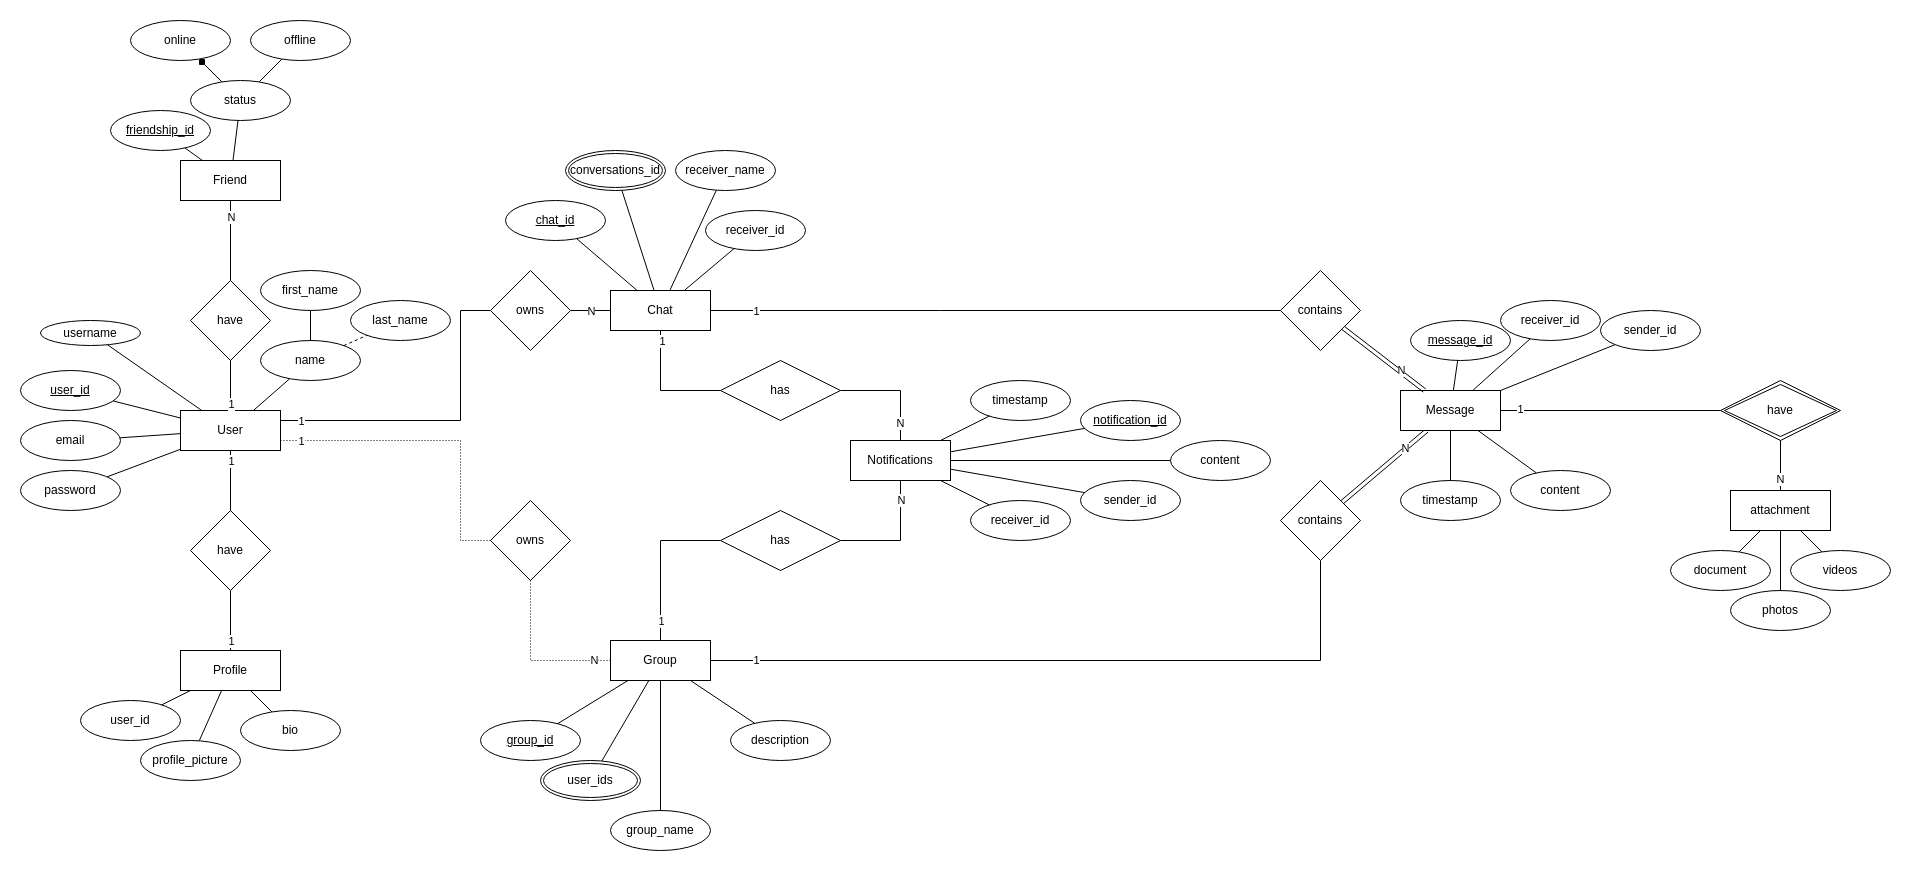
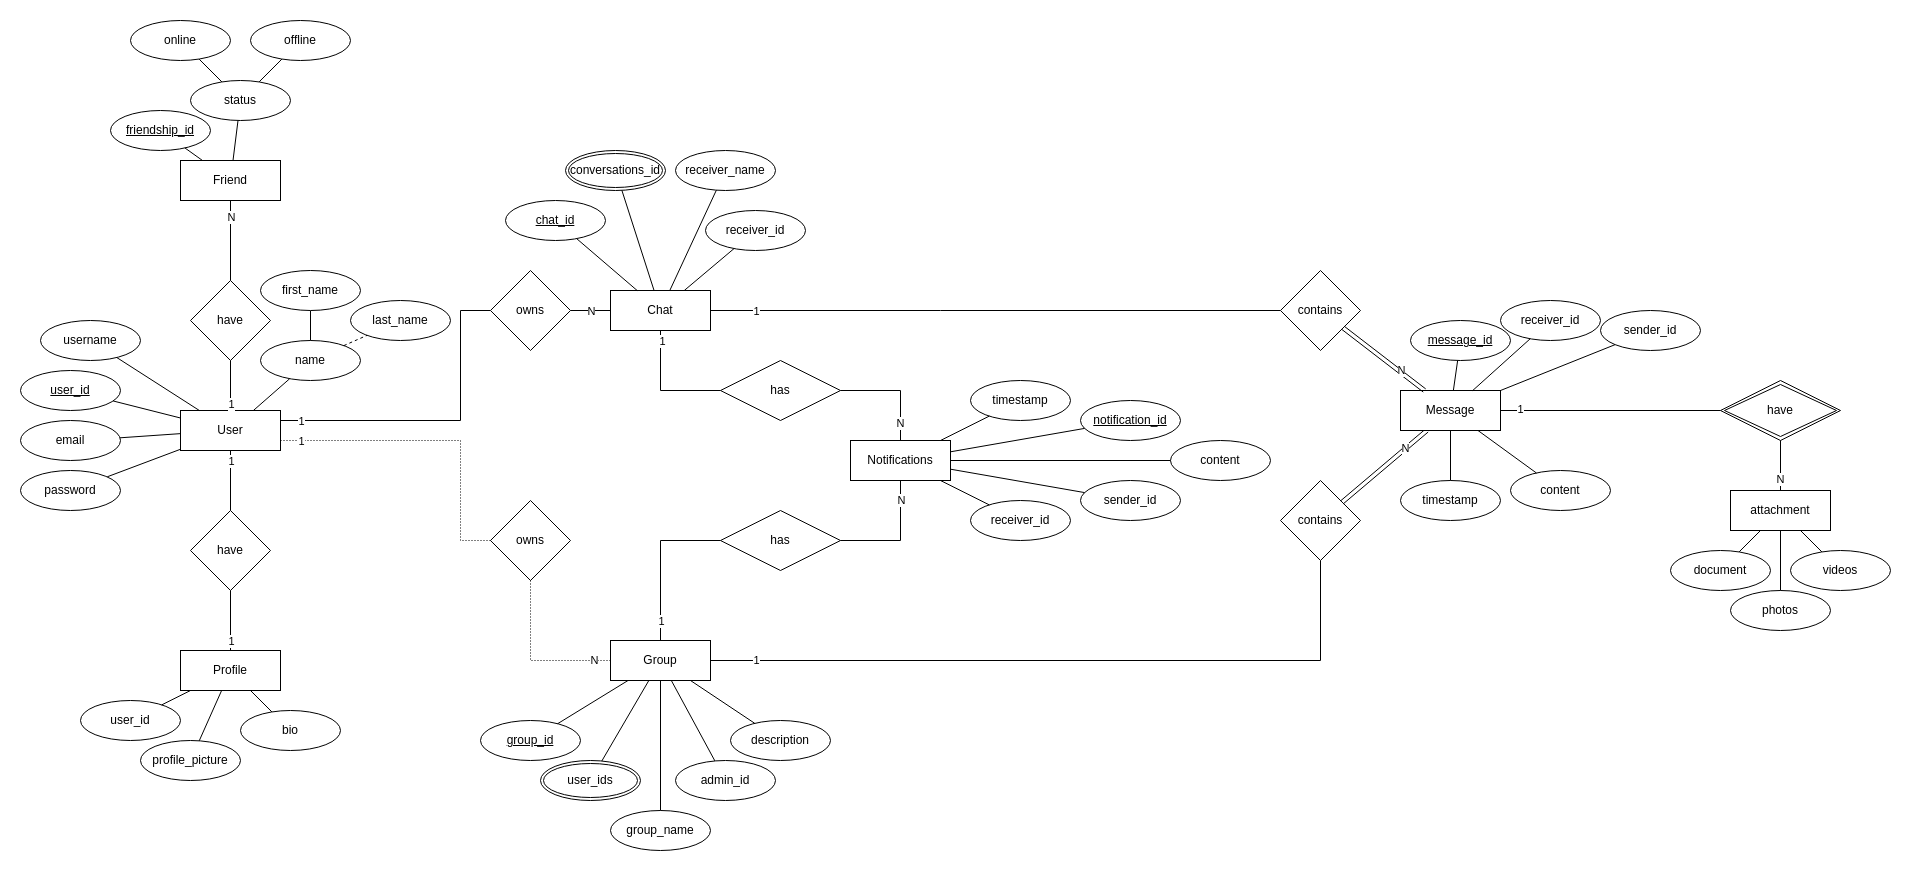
(205, 65) -> (203, 63)
(91, 333) -> (91, 341)
none -> (693, 720)
none -> (726, 781)
